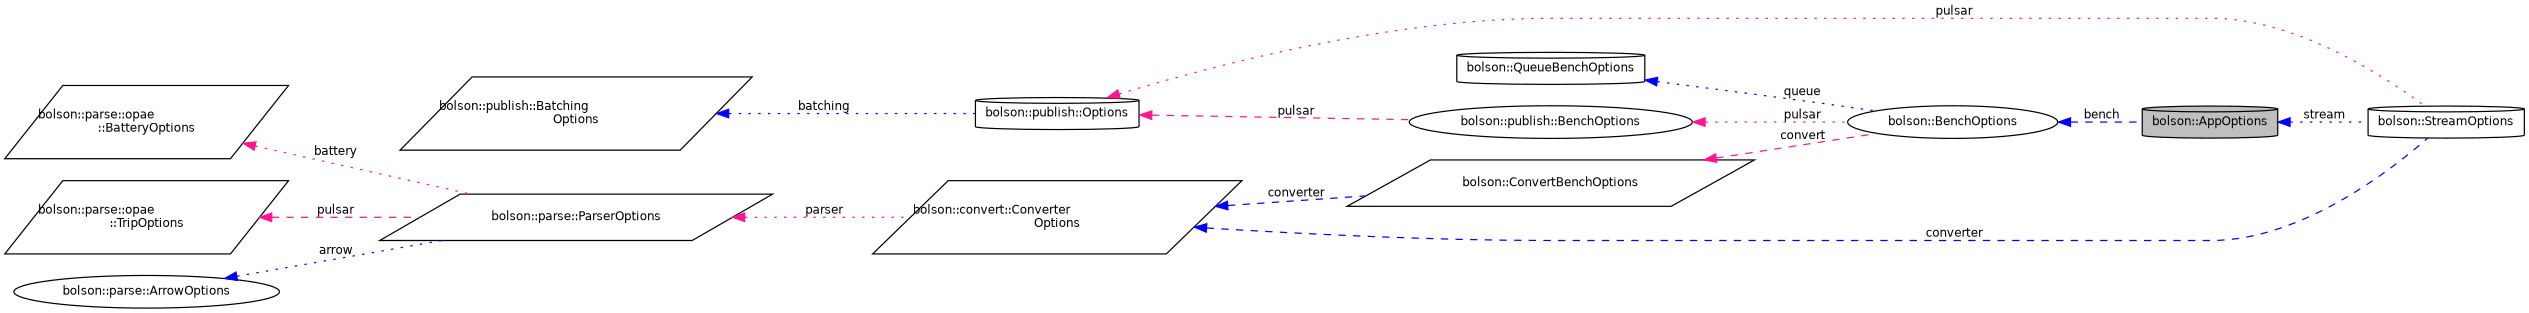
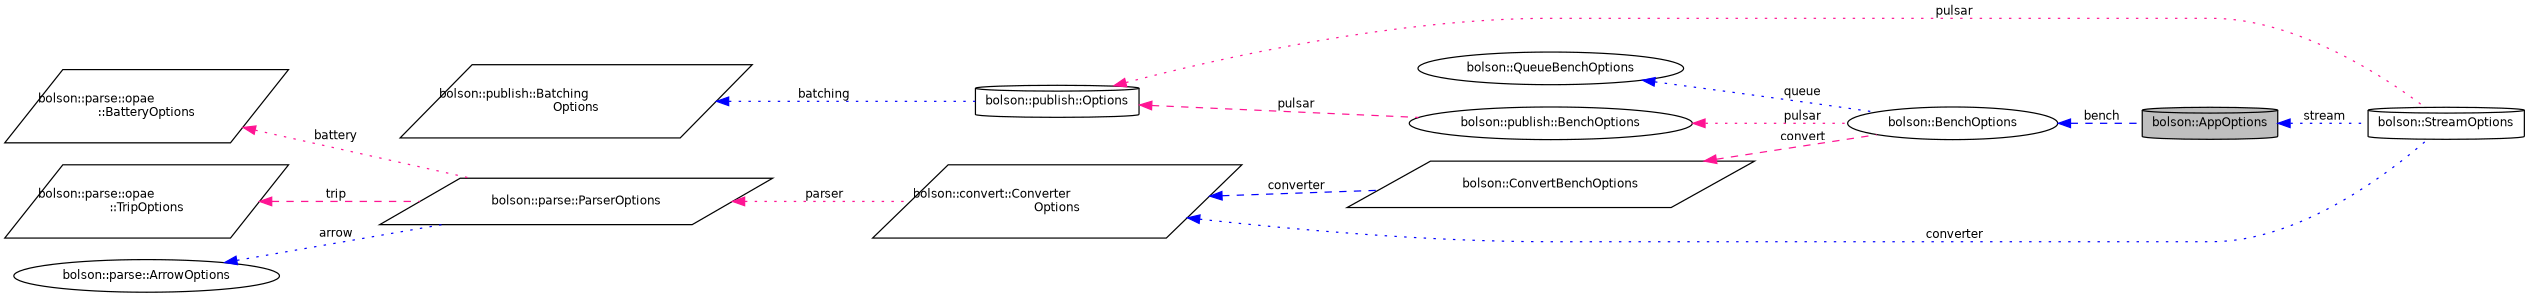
(1551, 68) -> (1551, 68)
(334, 211) -> (334, 195)
(1831, 241) -> (1827, 242)
